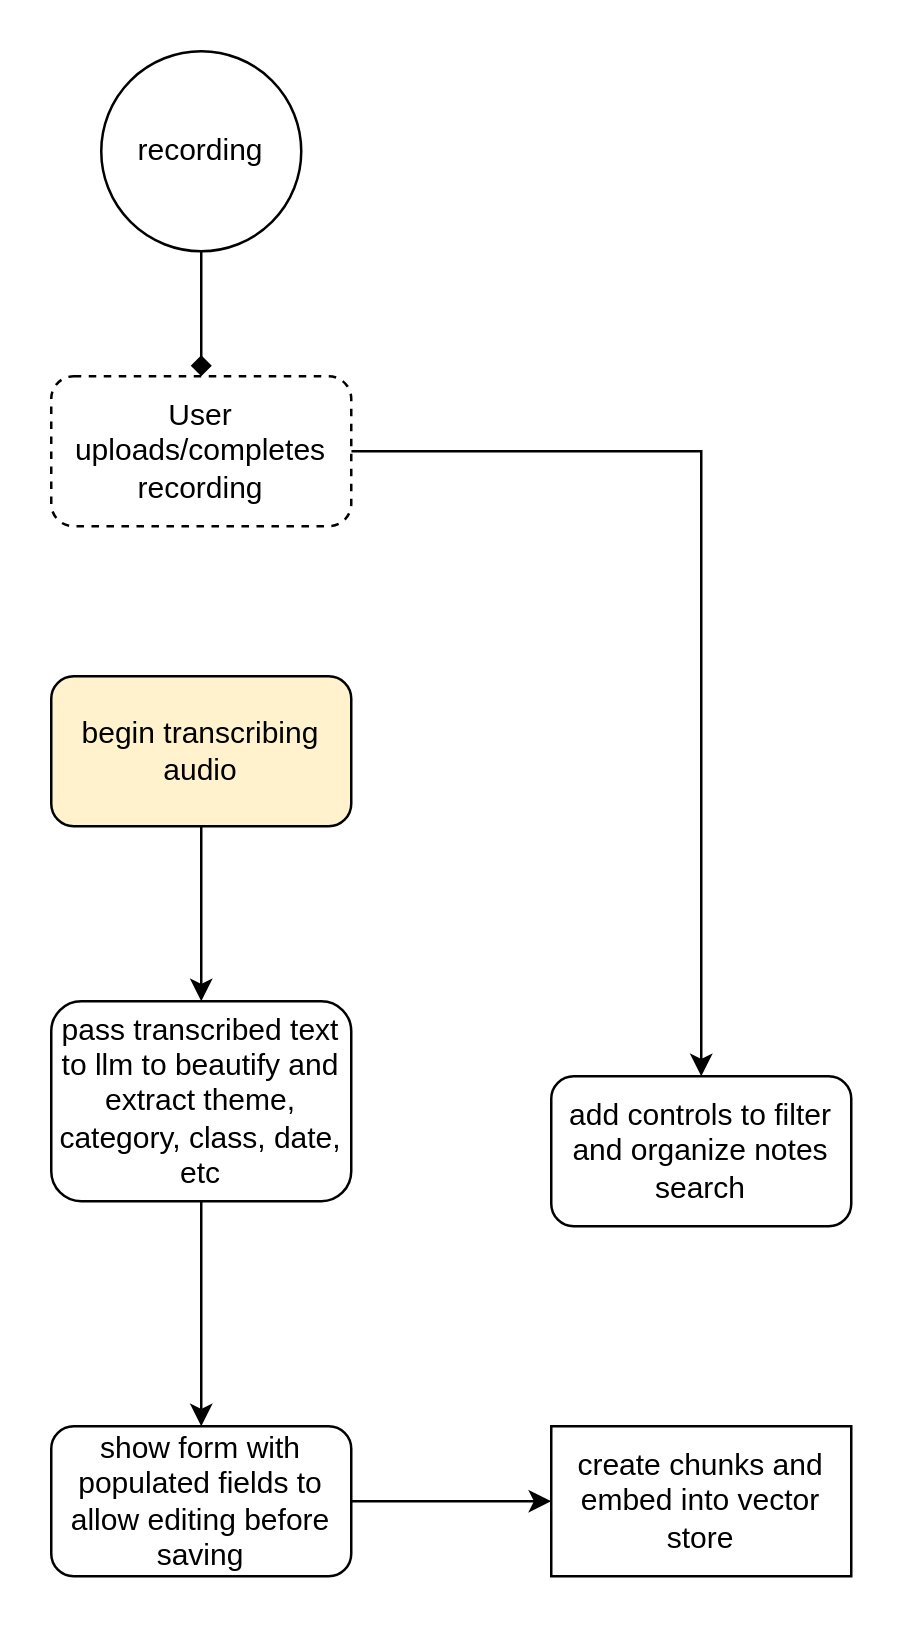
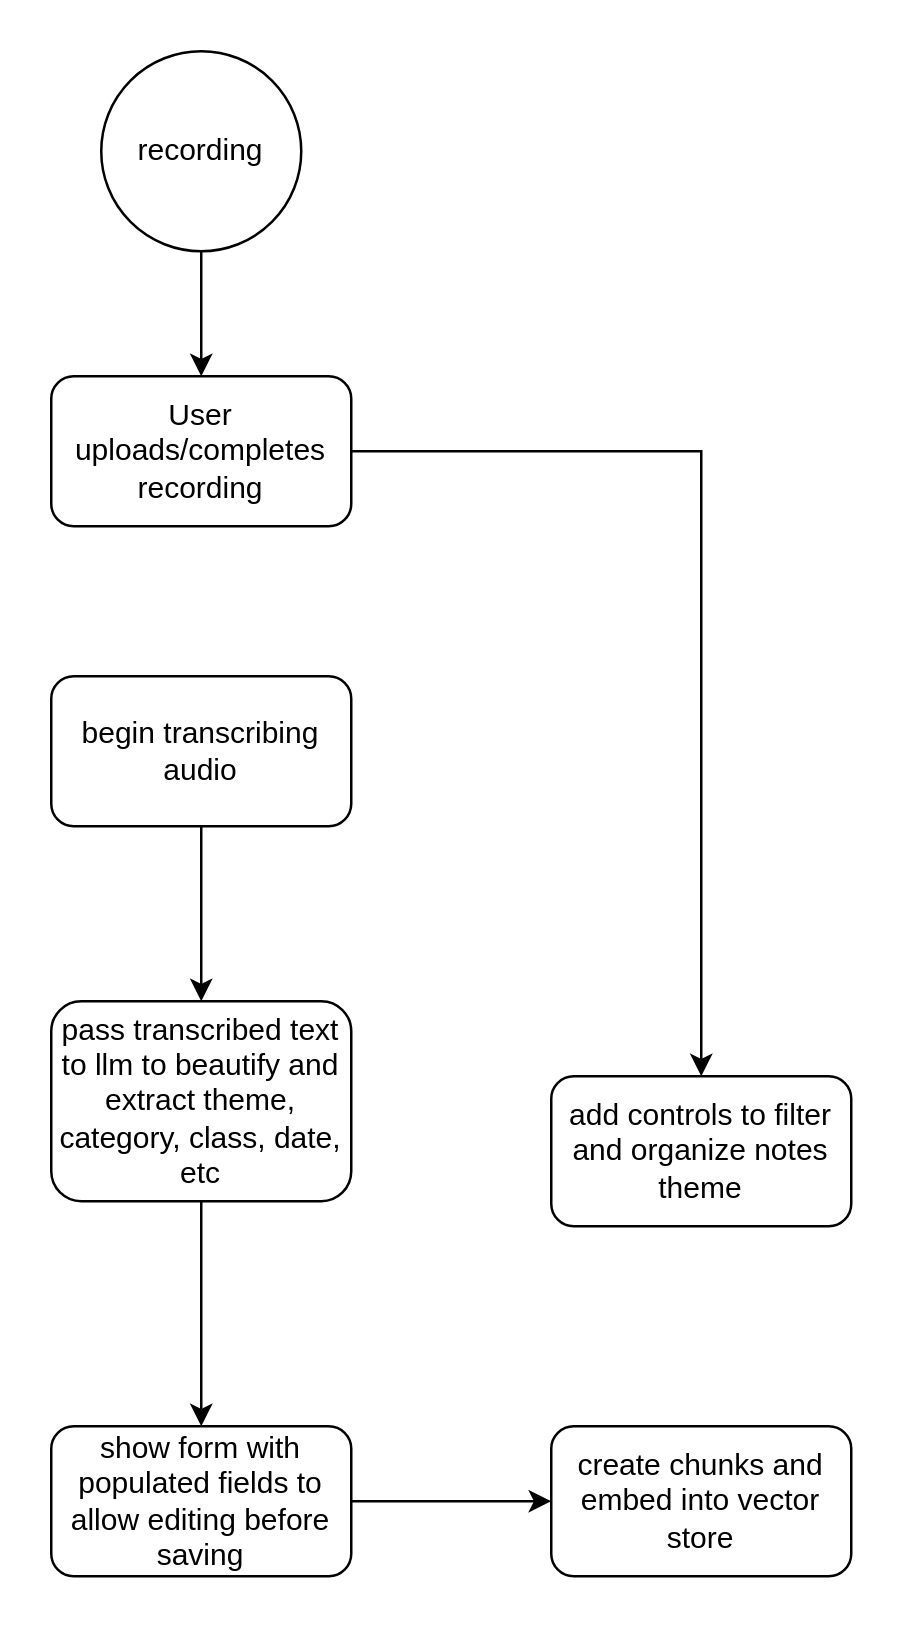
(201, 356) -> (201, 357)
(201, 451) -> (201, 451)
(201, 751) -> (201, 751)
(701, 1151) -> (701, 1151)
(701, 1501) -> (701, 1501)
